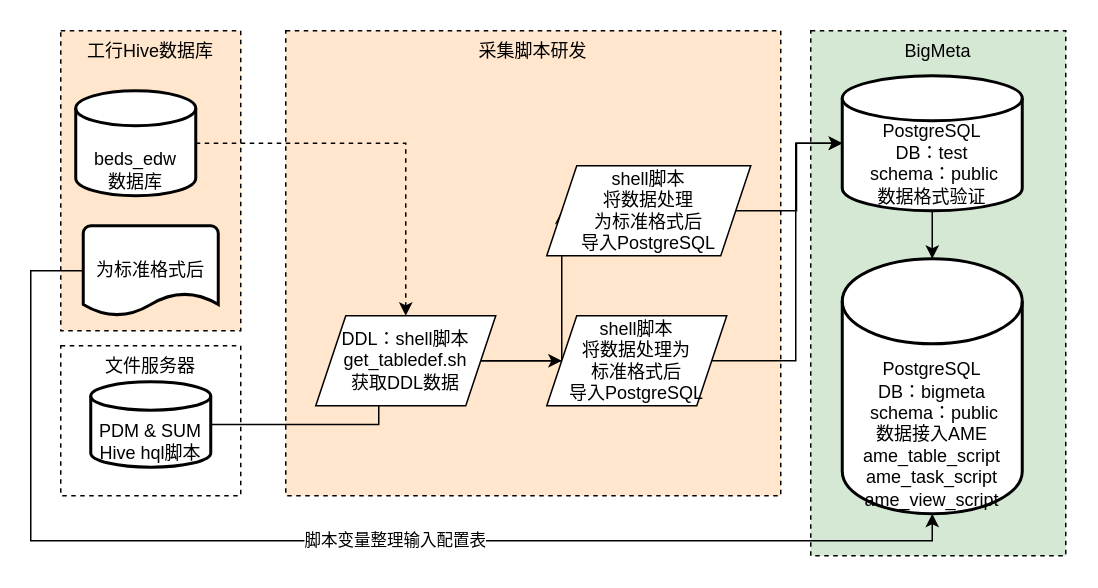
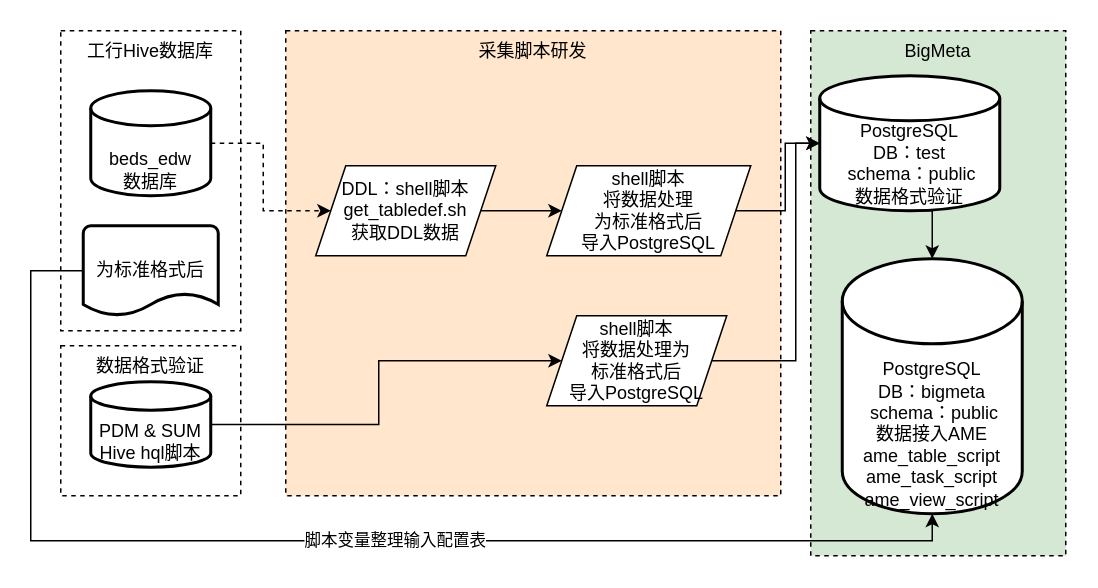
(151, 52) -> (151, 52)
(136, 143) -> (151, 143)
(932, 143) -> (910, 143)
(406, 361) -> (406, 211)
(151, 367) -> (151, 367)
